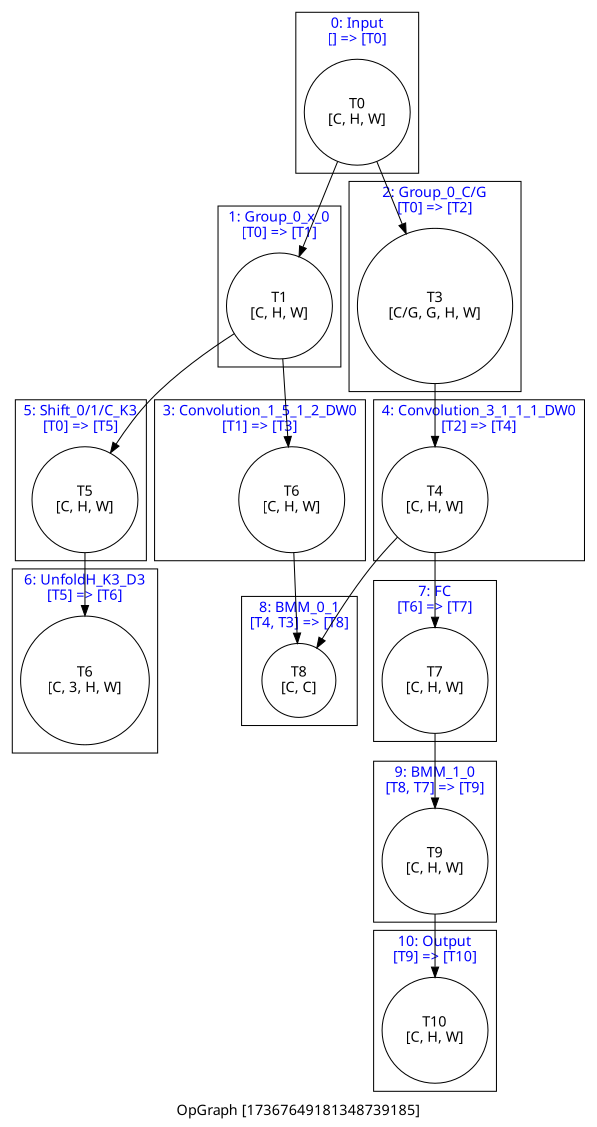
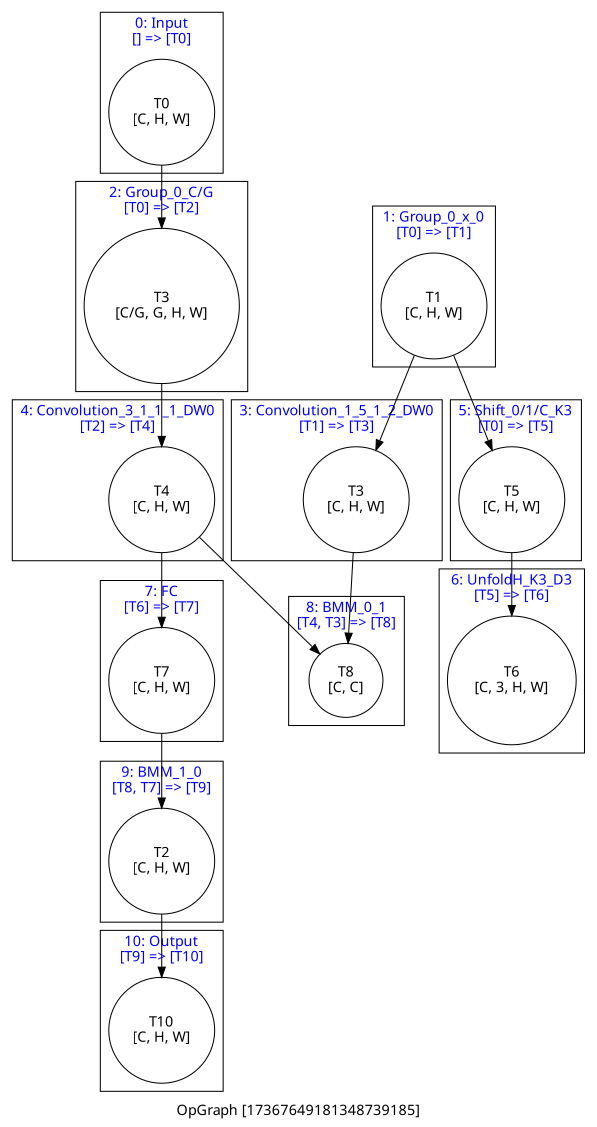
(323, 198) -> none
(292, 500) -> (356, 500)
(435, 861) -> (162, 861)
